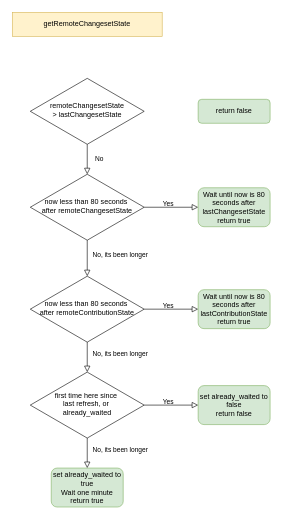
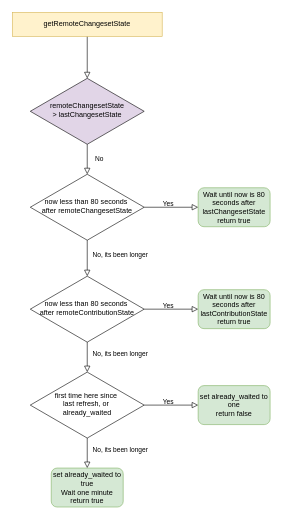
none -> (87, 54)
(87, 111) -> (87, 111)
(234, 111) -> none
(234, 405) -> (234, 405)
